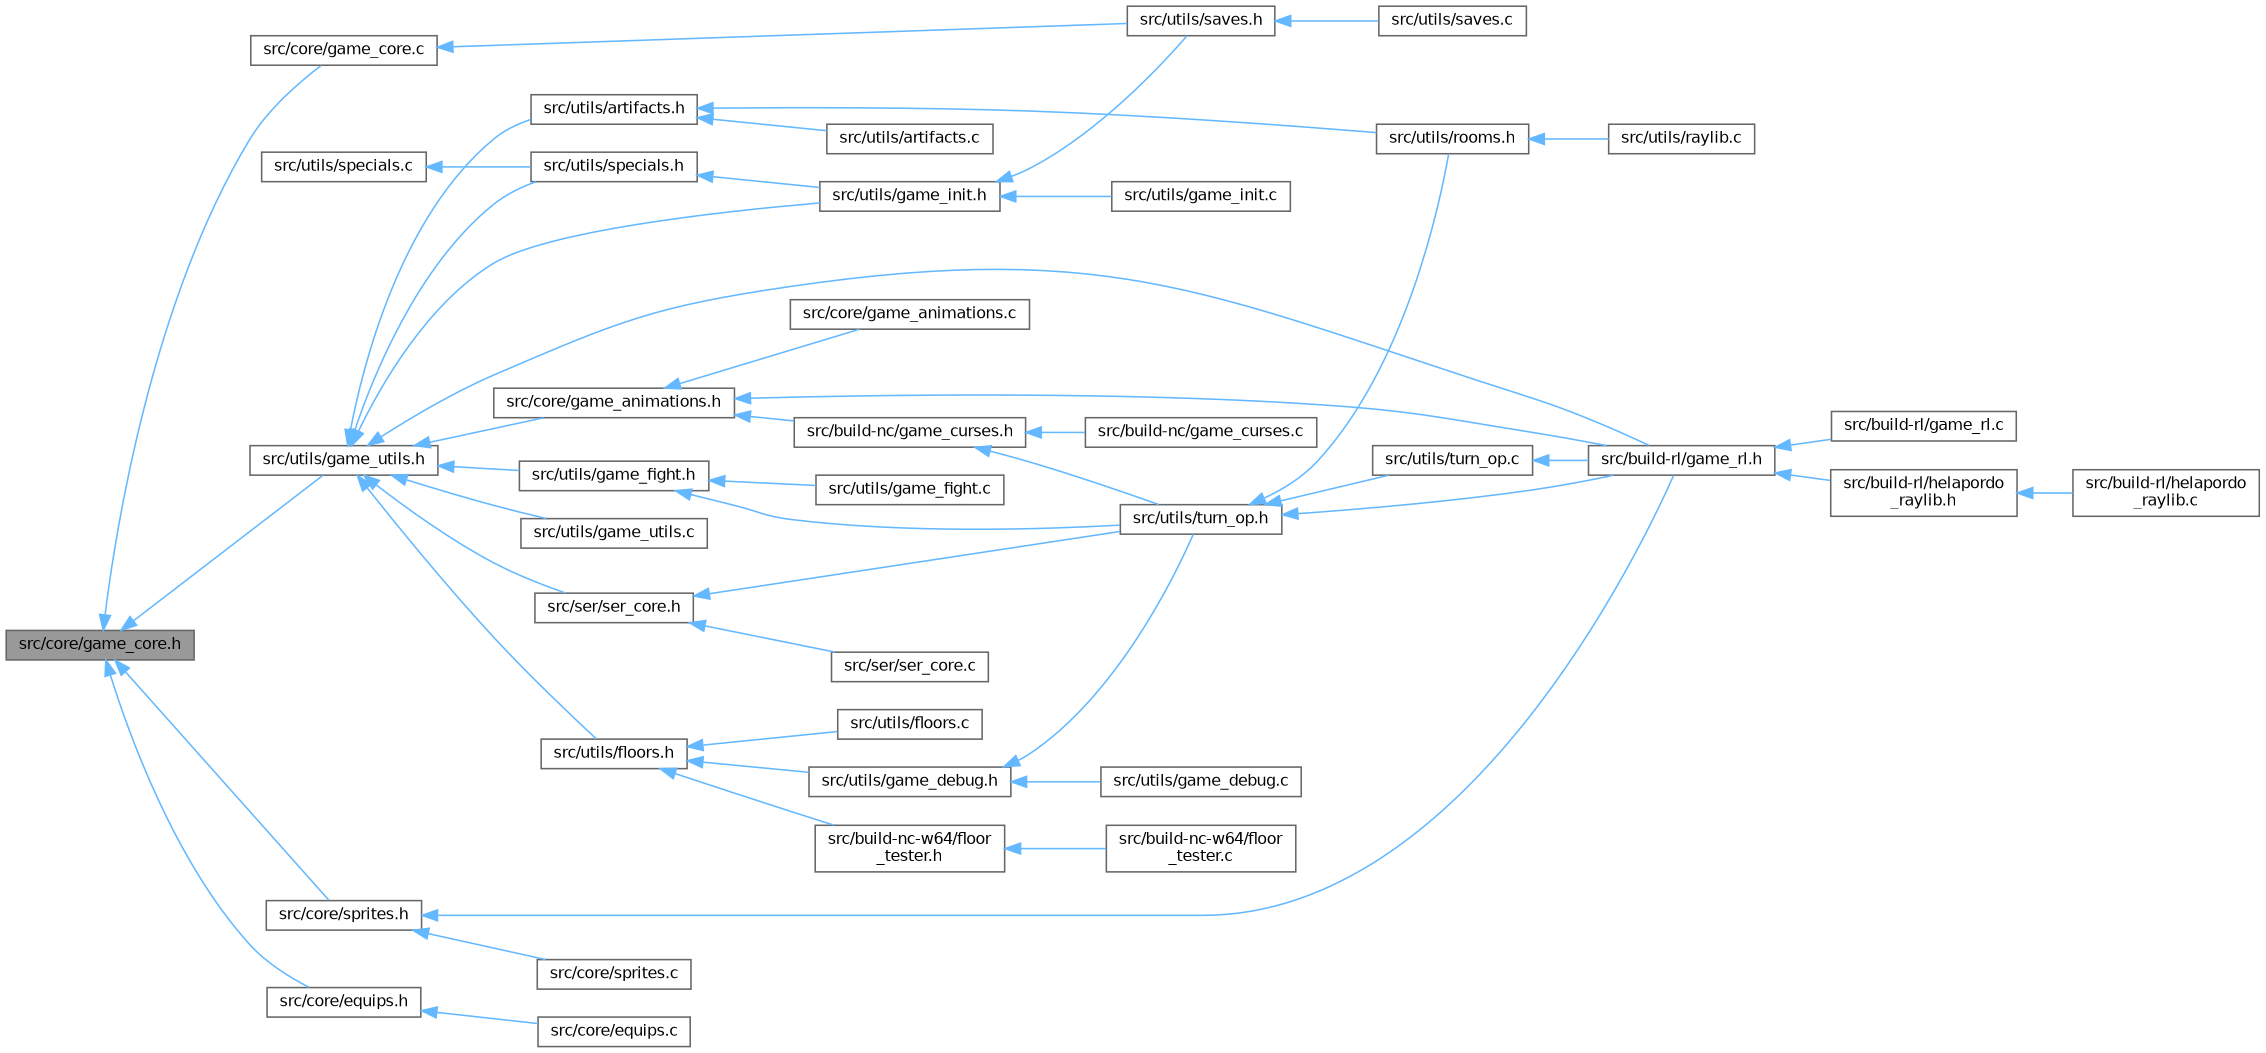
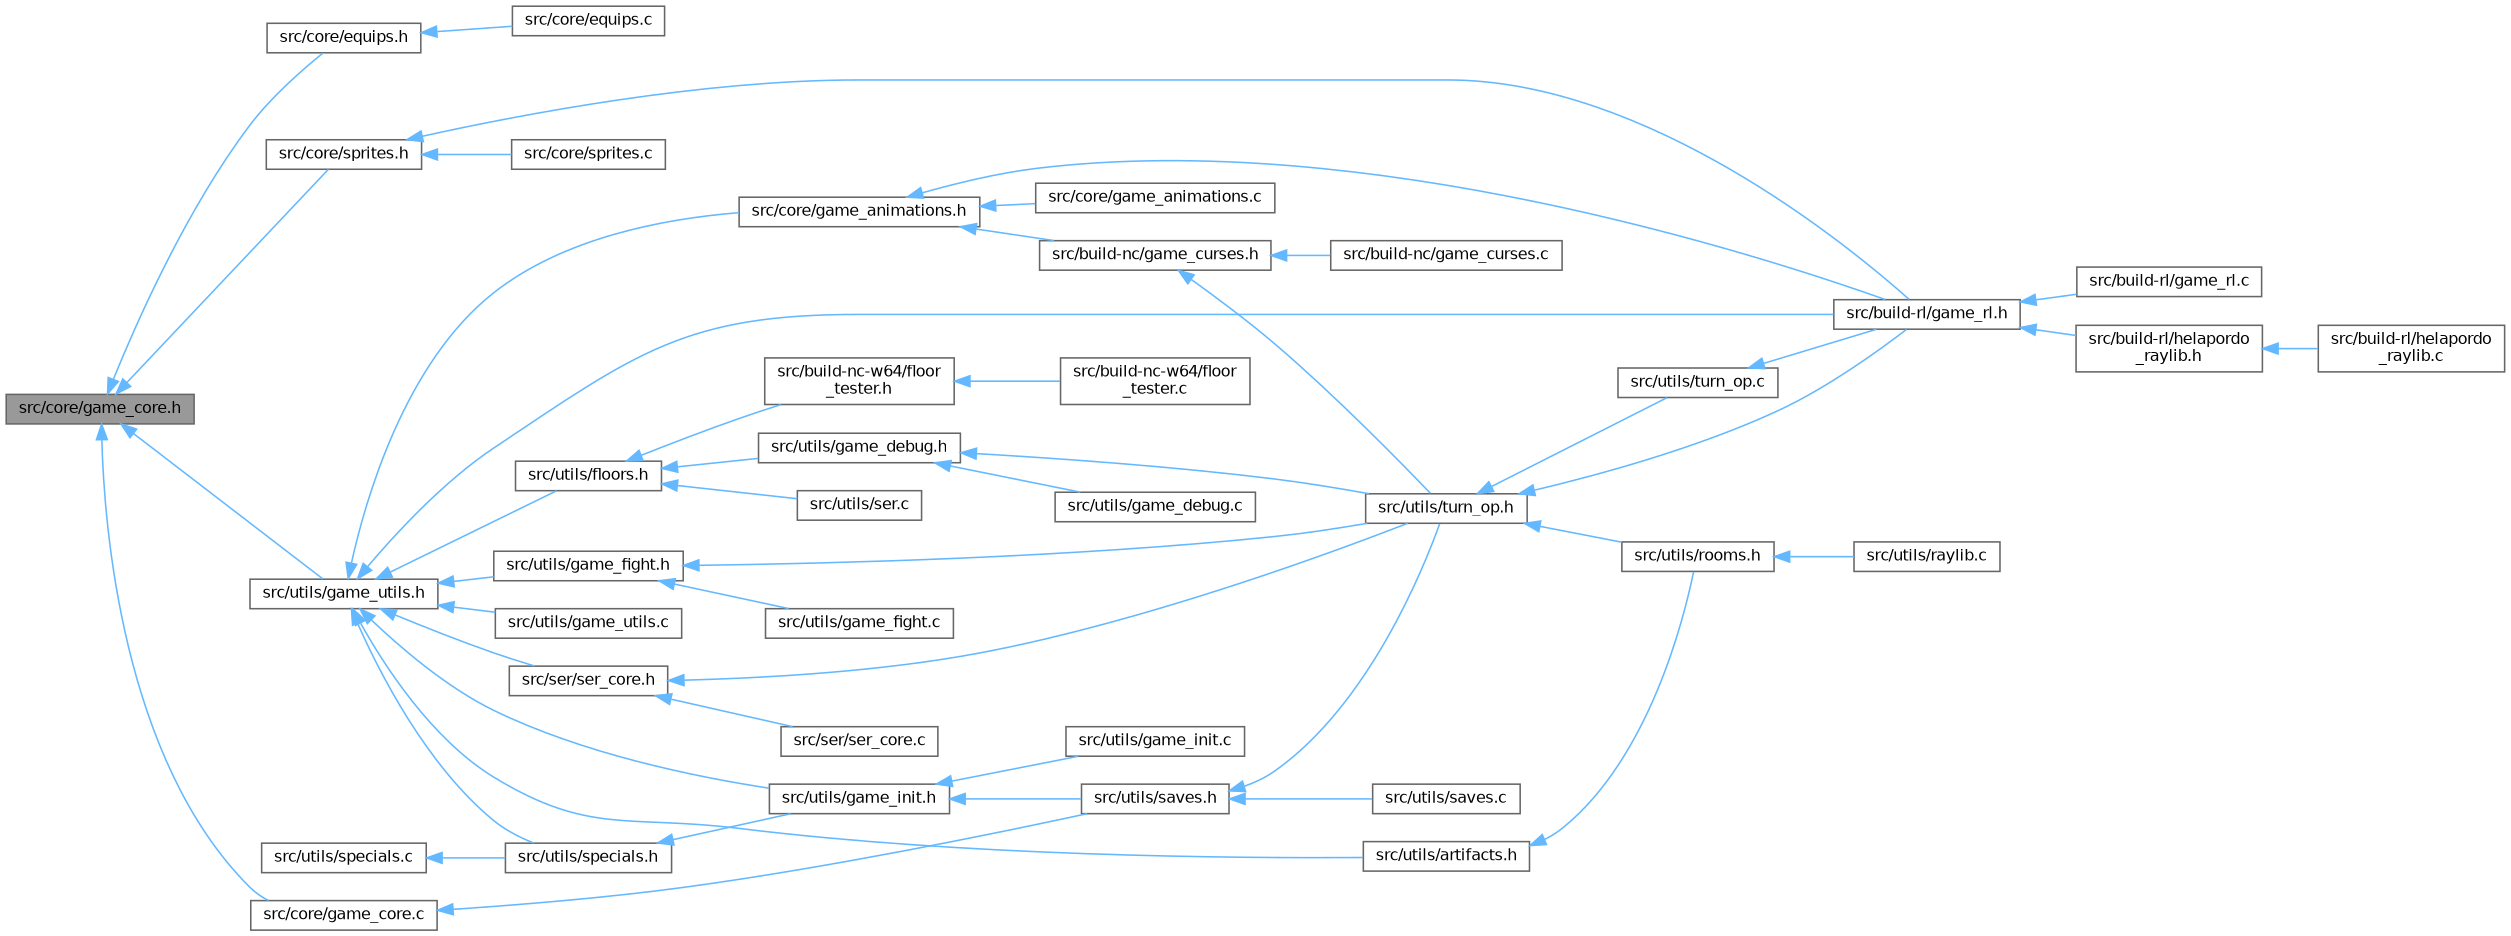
(910, 139) -> none
none -> (1365, 674)
(910, 724) -> (859, 505)
